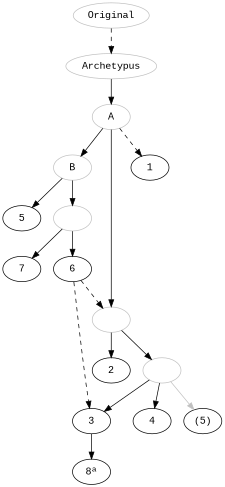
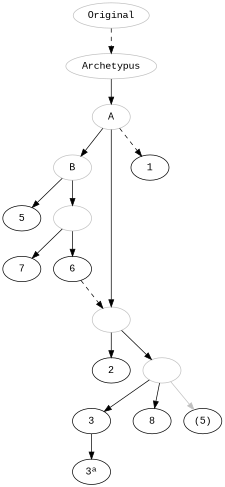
(81, 342) -> none
(152, 421) -> (152, 421)
(92, 472) -> (92, 472)
